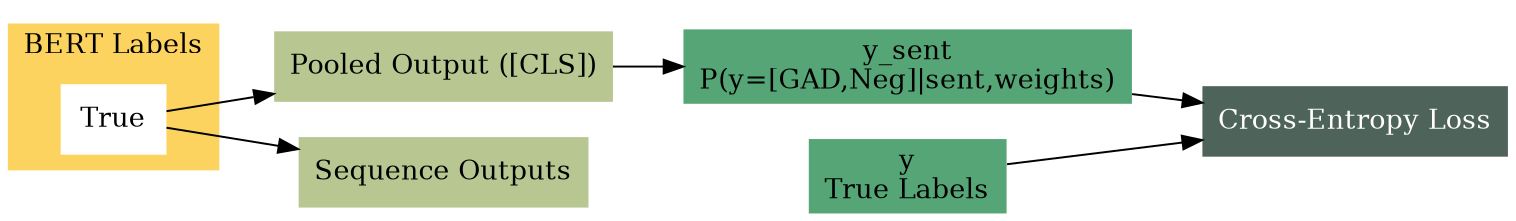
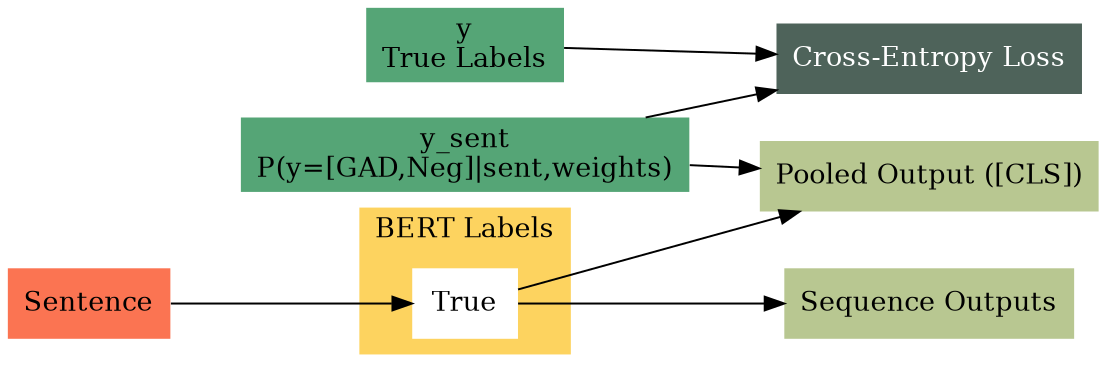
(638, 67) -> (715, 166)
none -> (89, 304)
